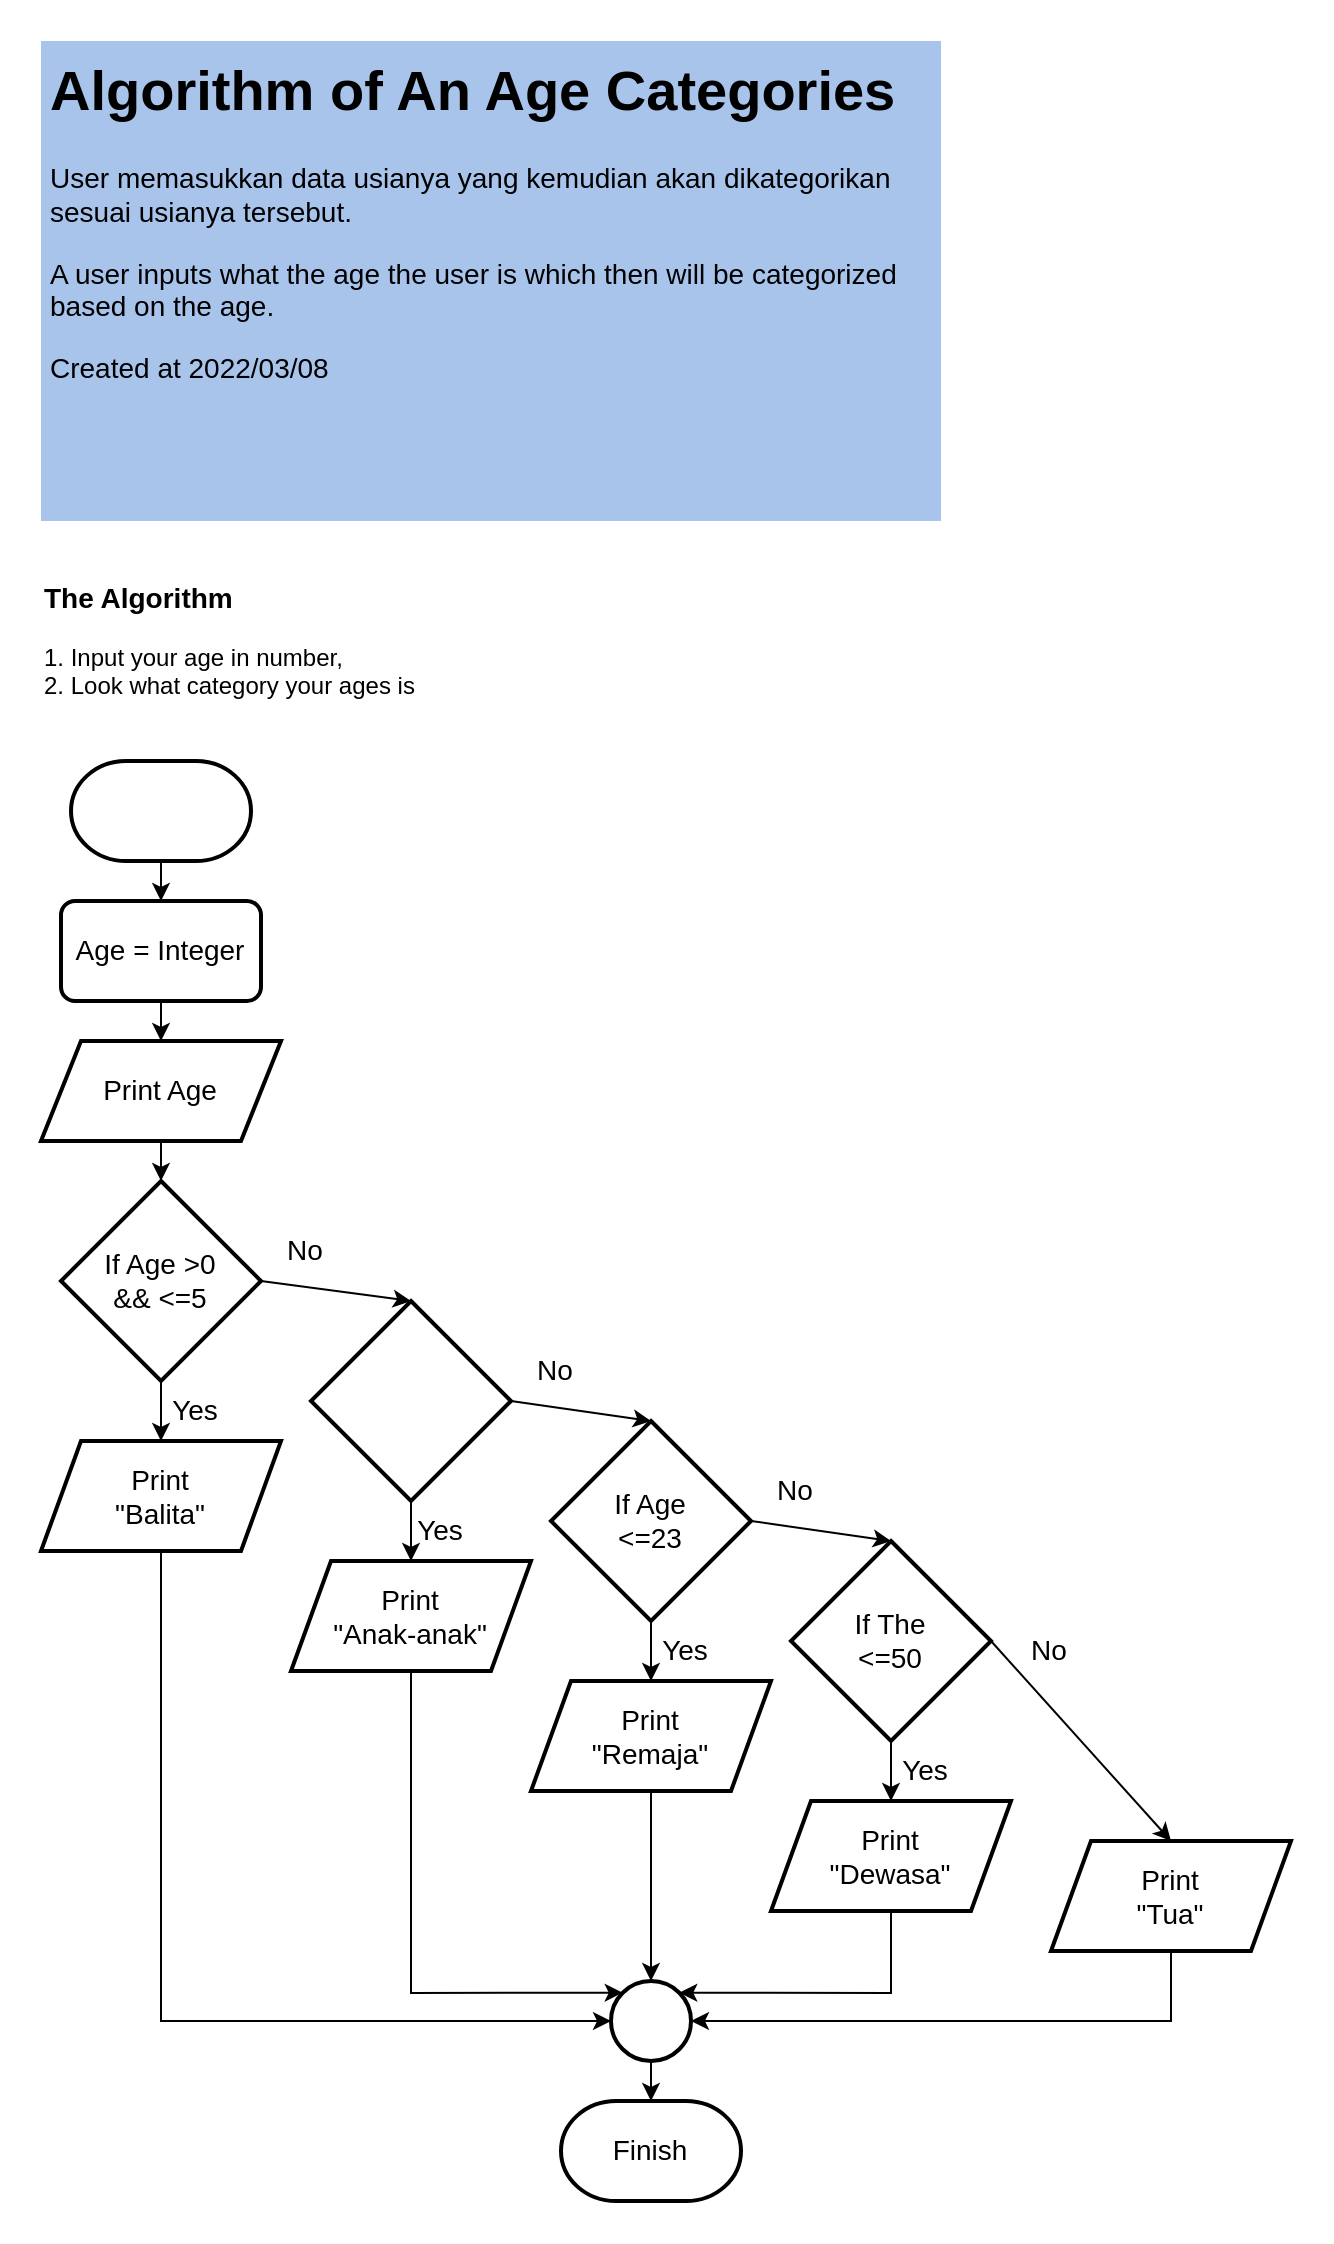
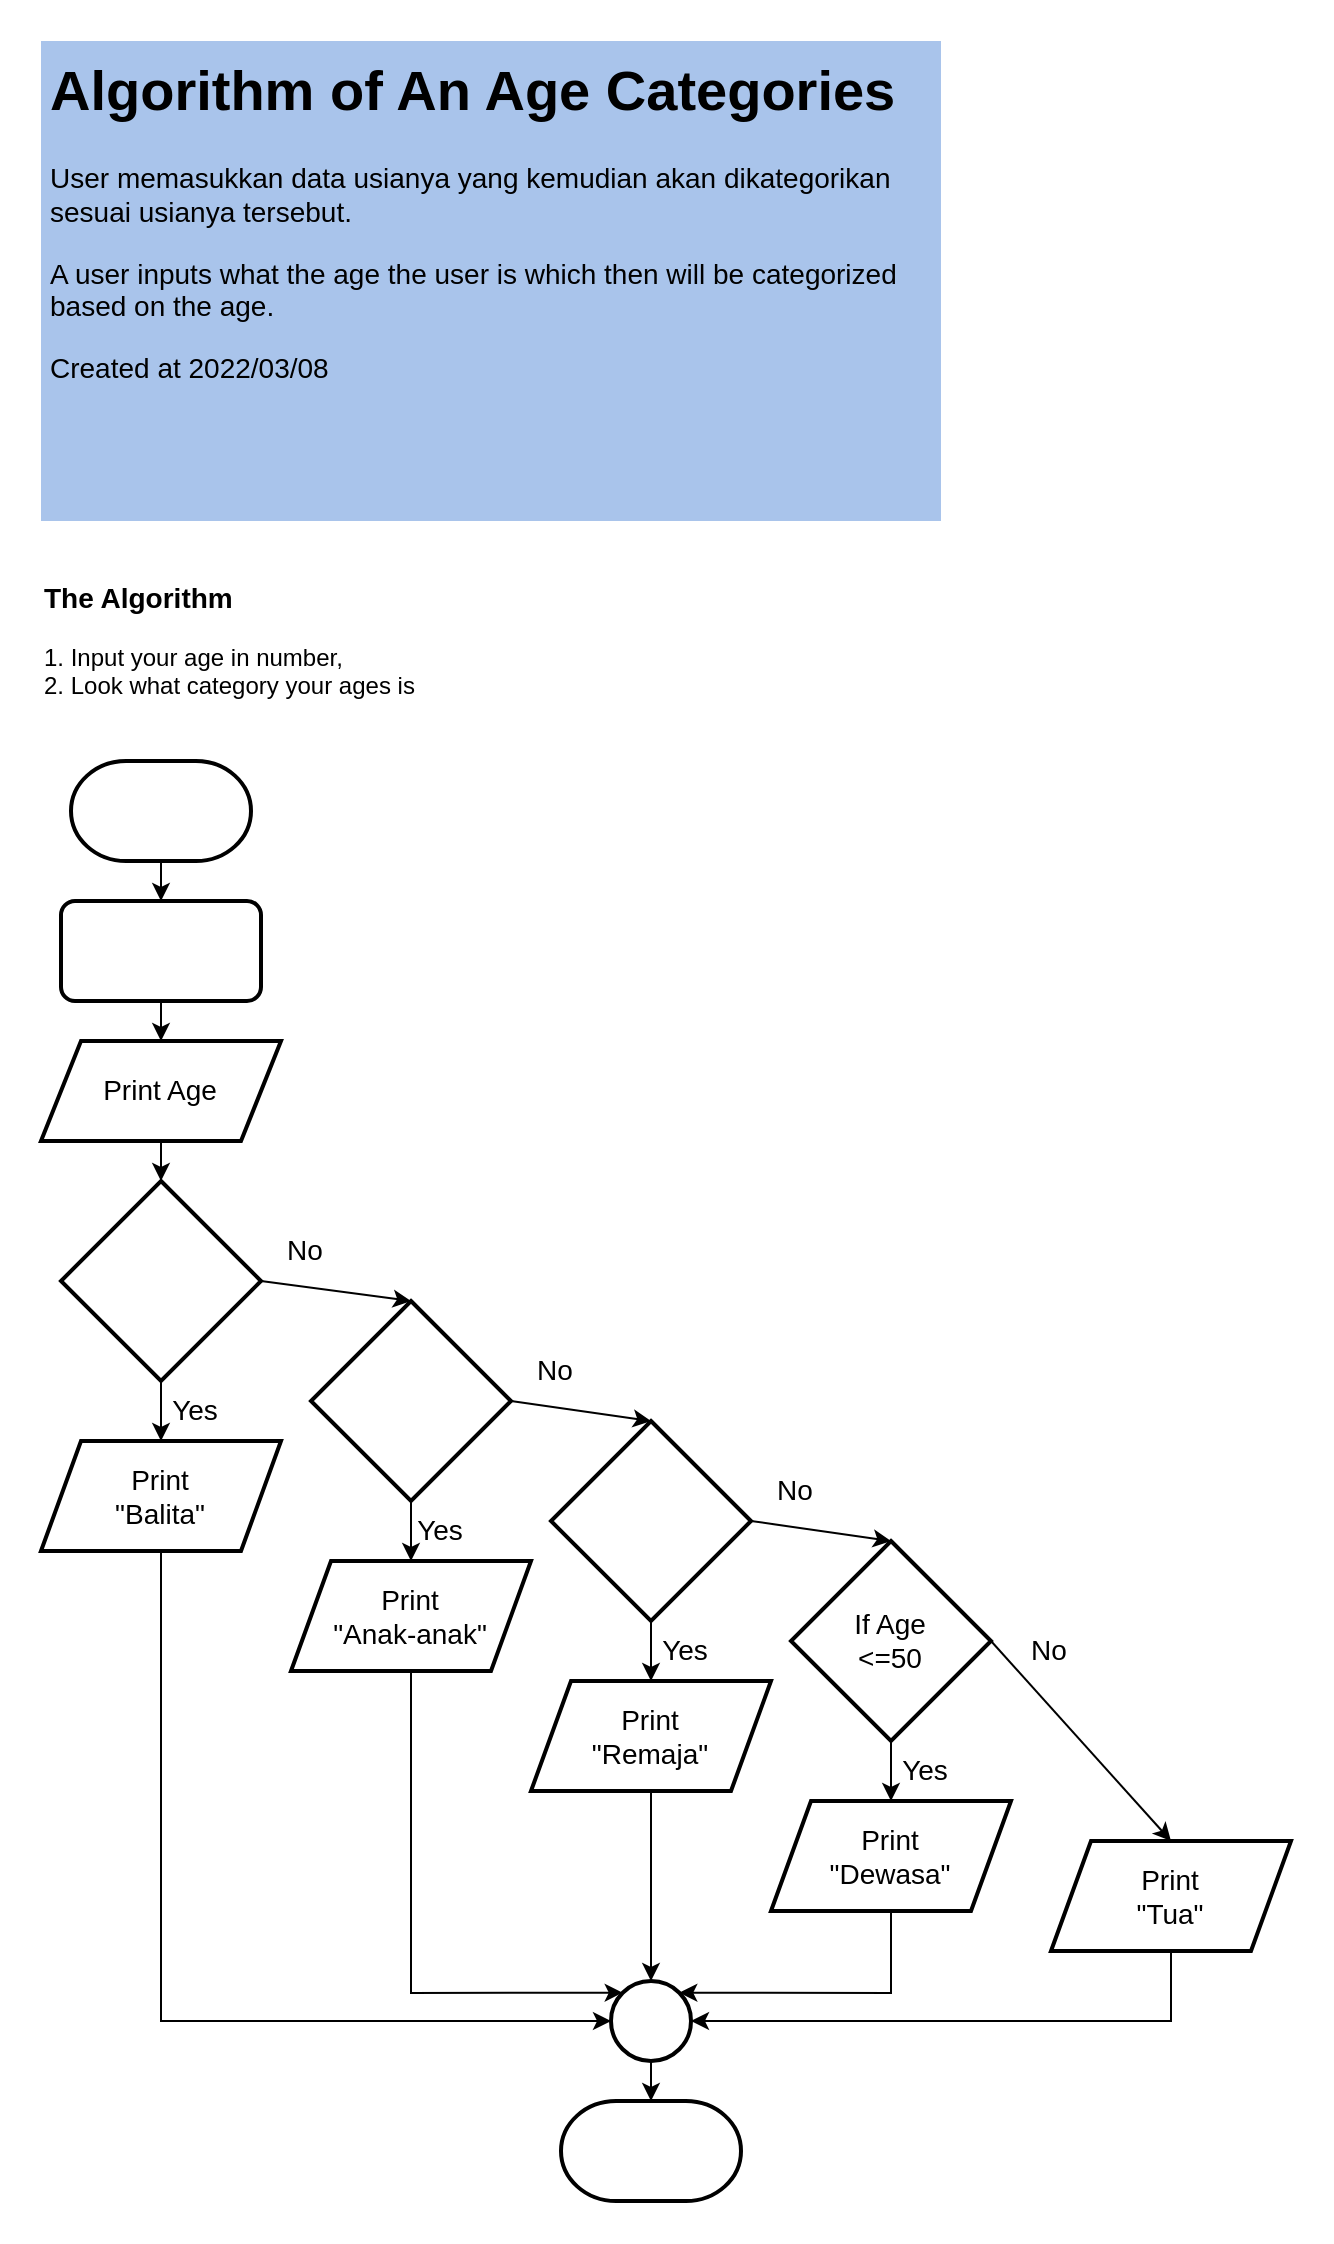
(161, 951) -> none
(161, 1281) -> none
(651, 1521) -> none
(891, 1641) -> (891, 1641)
(651, 2151) -> none
